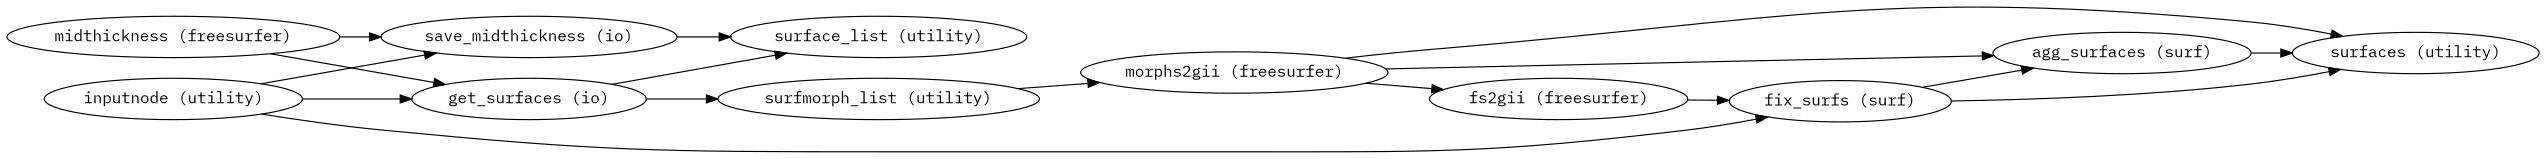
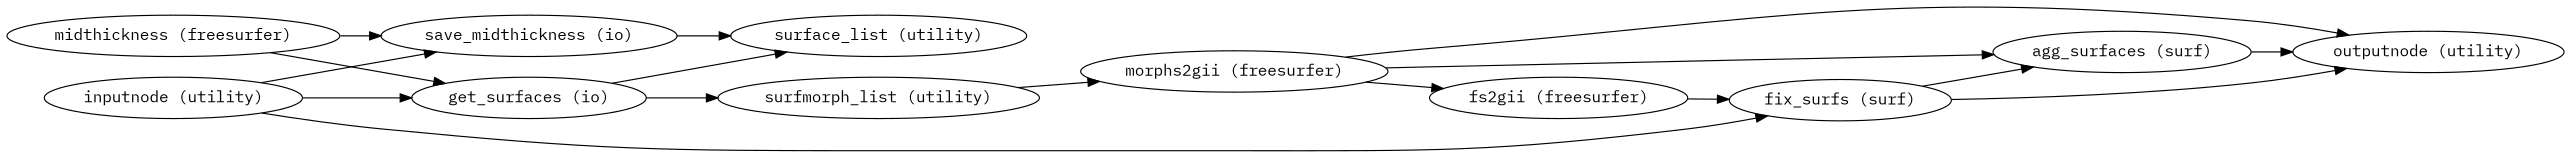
(2416, 53) -> (2428, 52)
